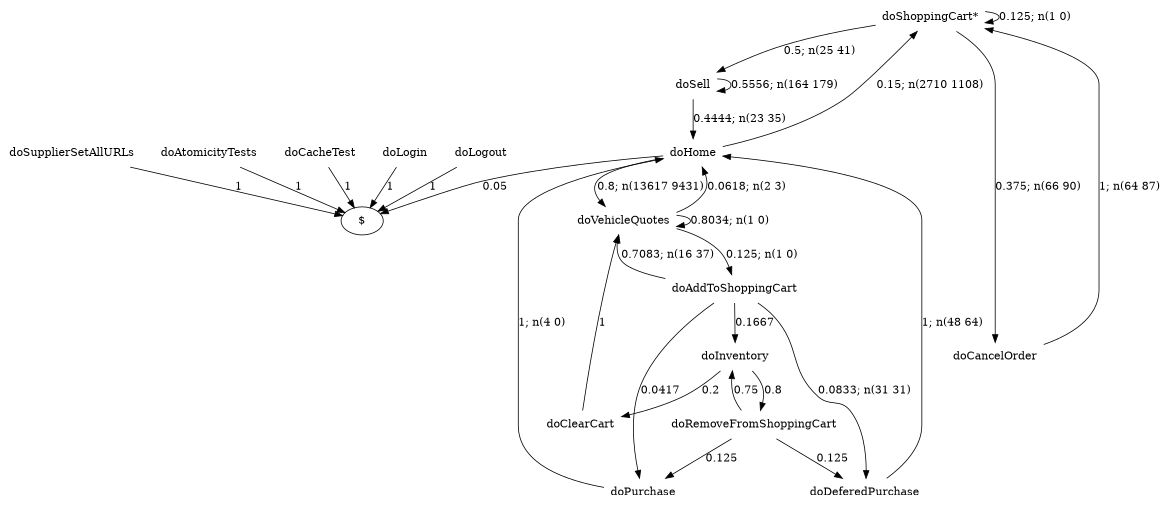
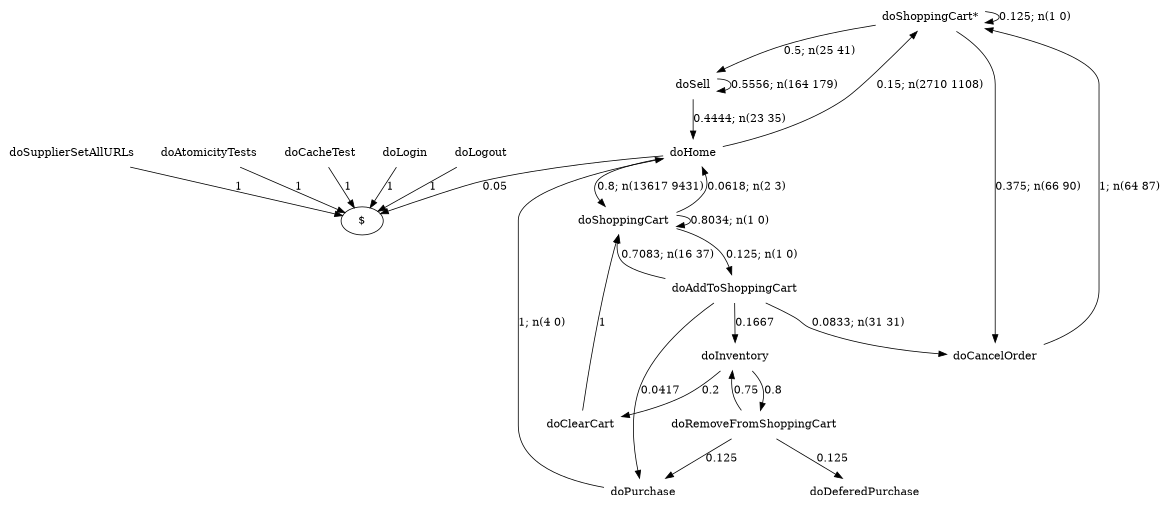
(624, 221) -> (624, 221)
(922, 251) -> none
(813, 391) -> (849, 340)
